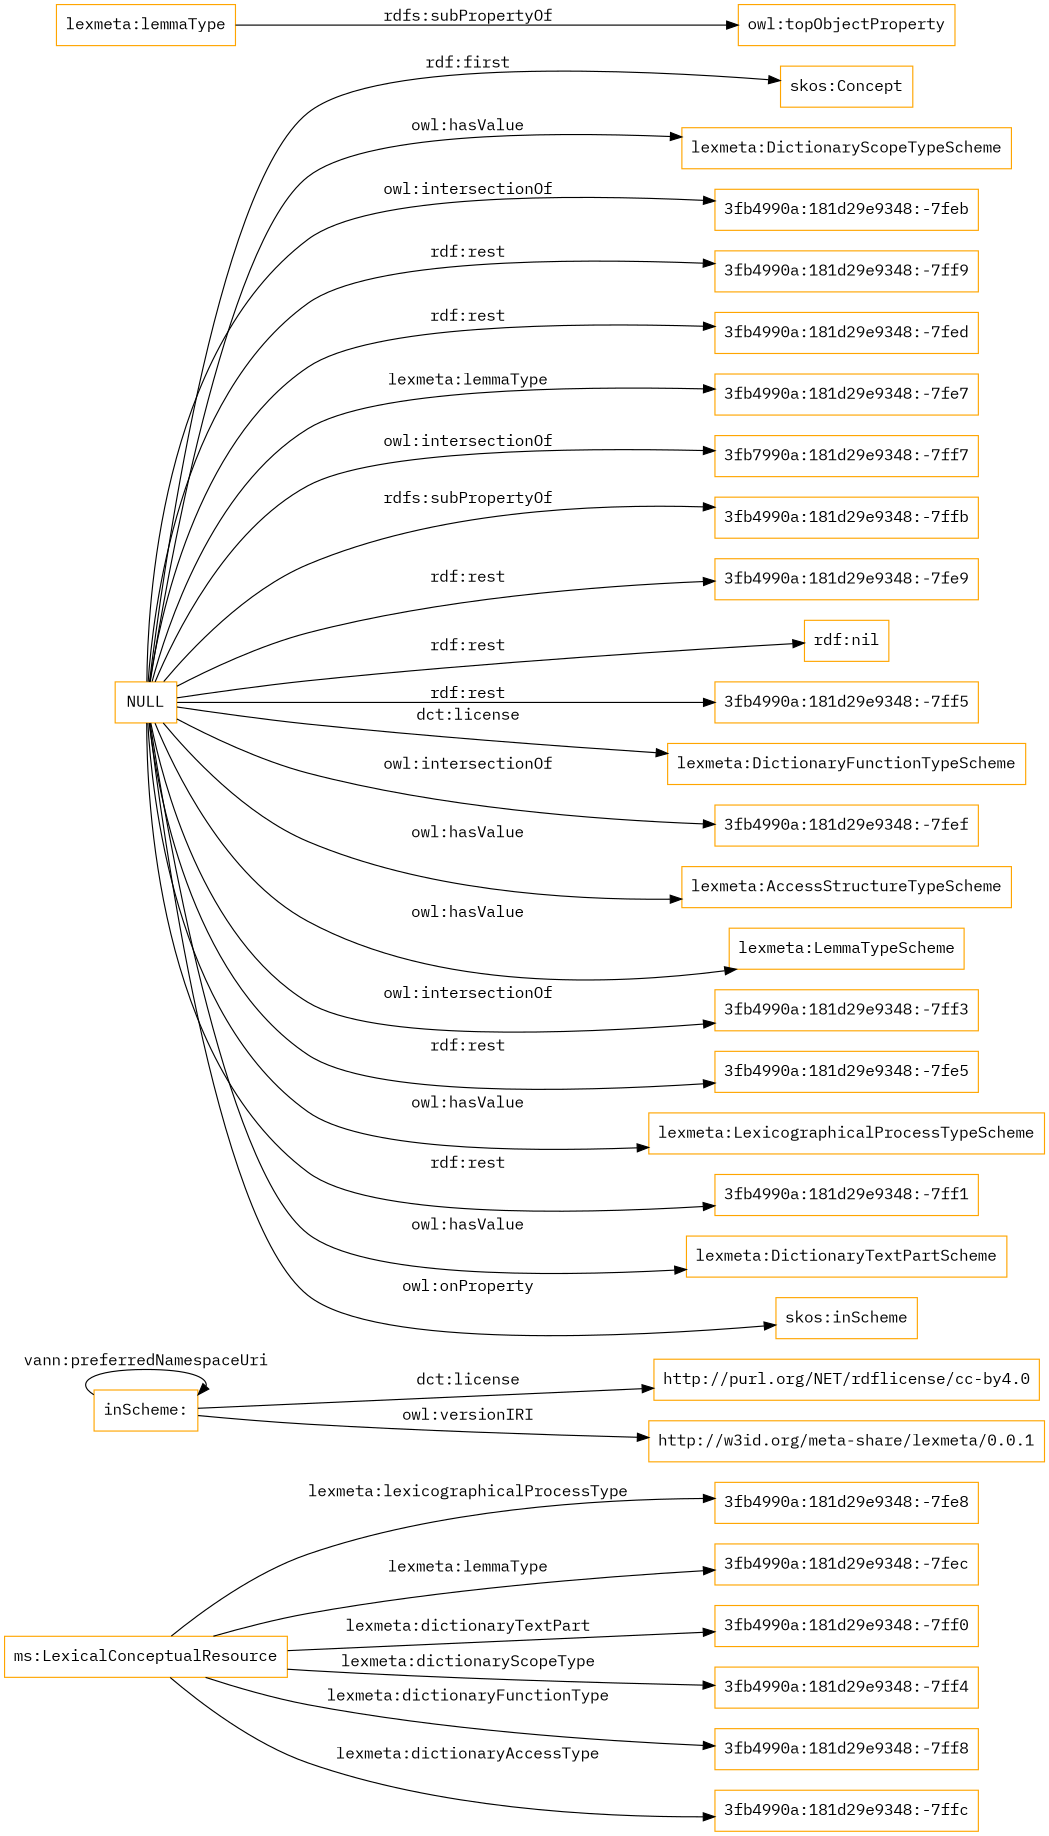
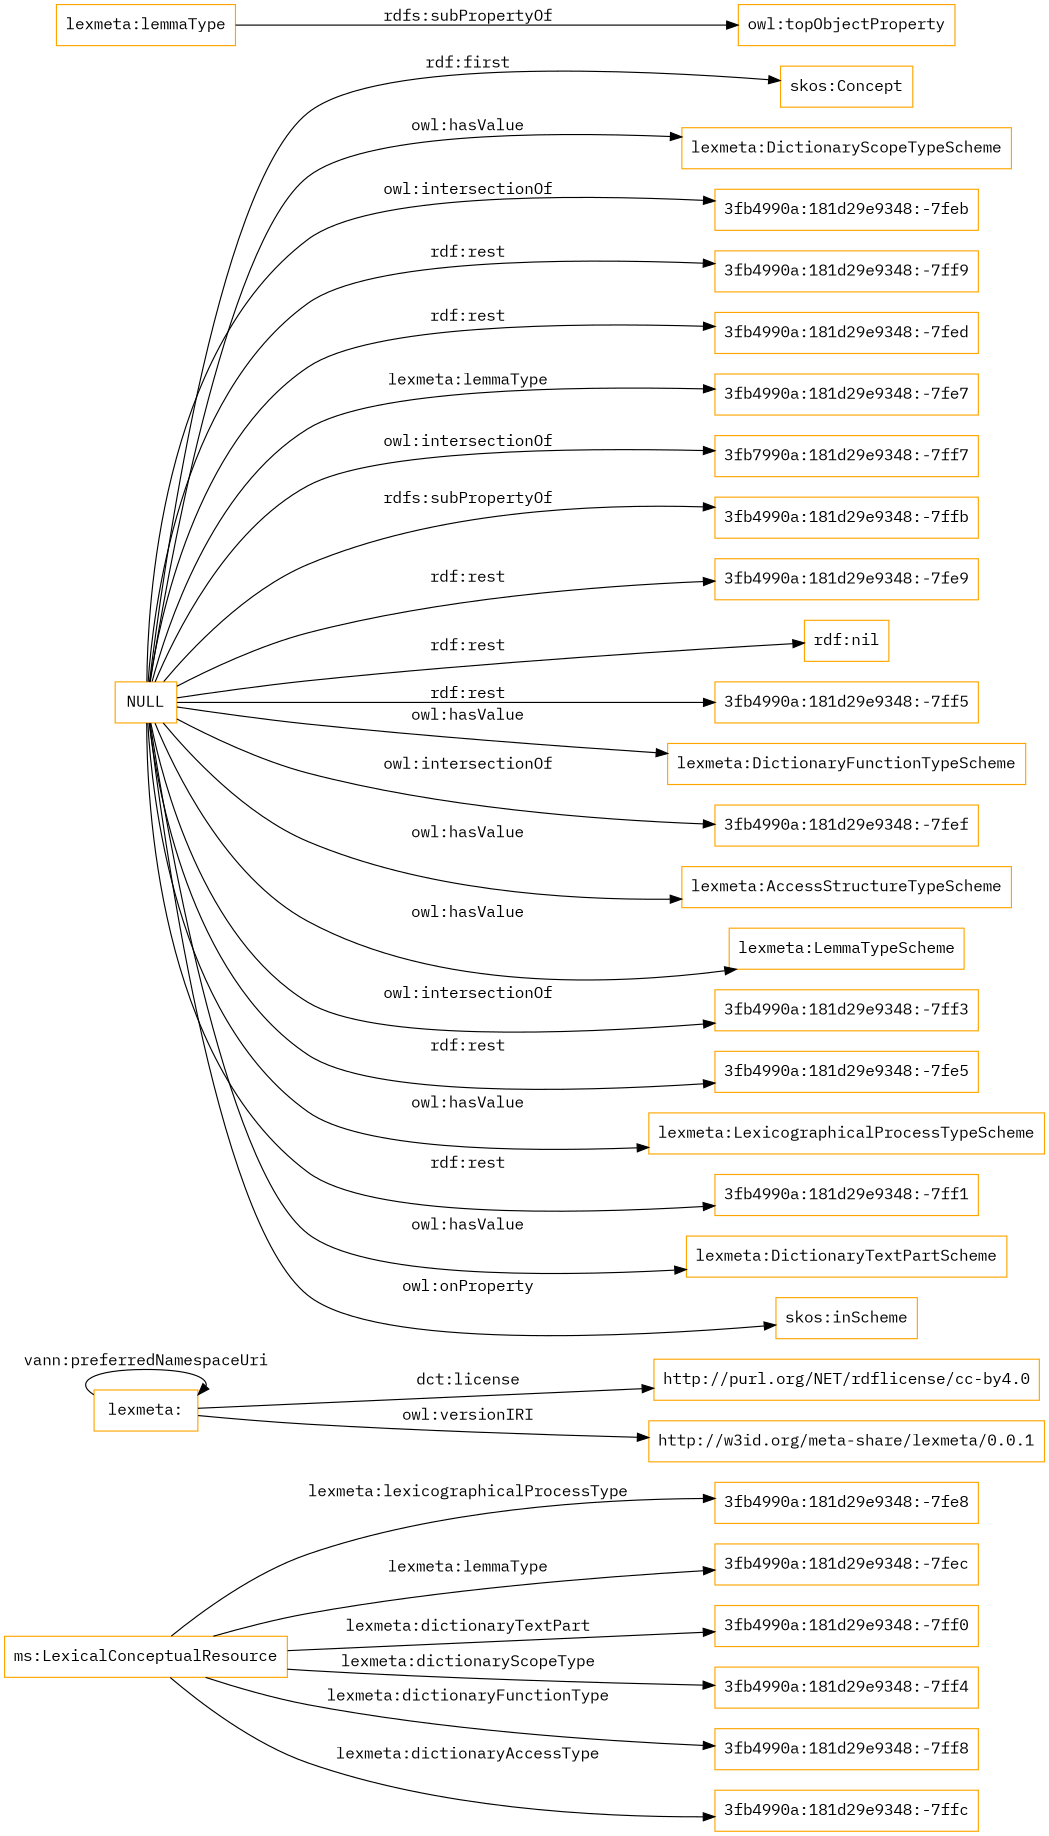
(468, 716) -> (468, 716)
(146, 1411) -> (146, 1411)
